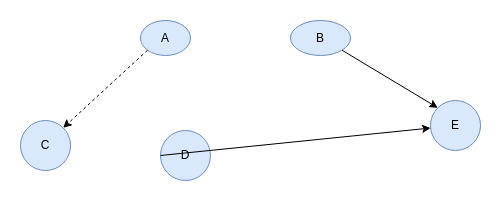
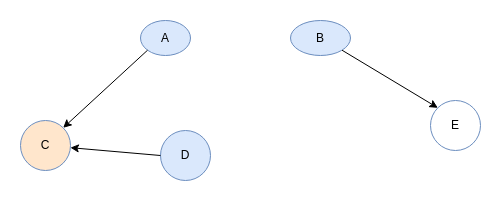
(107, 88) -> (107, 88)
(456, 126) -> (456, 126)
(292, 142) -> (119, 152)
(46, 146) -> (46, 146)
